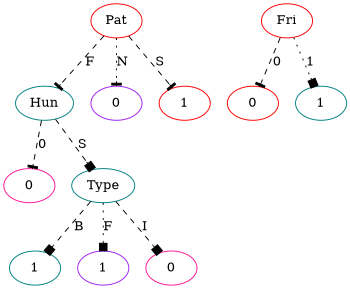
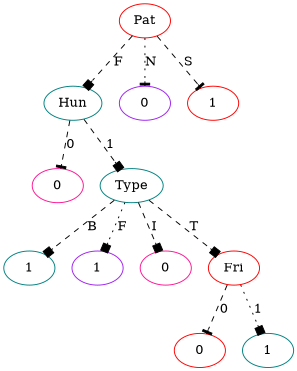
(82, 60) -> (112, 58)
(82, 144) -> (111, 144)
none -> (180, 224)
